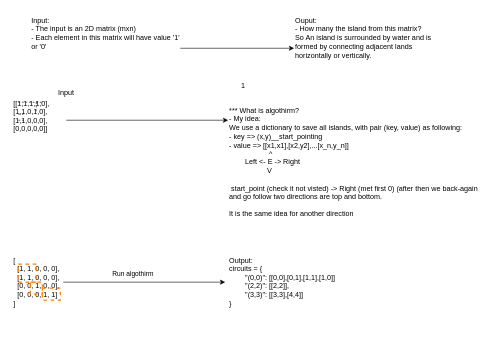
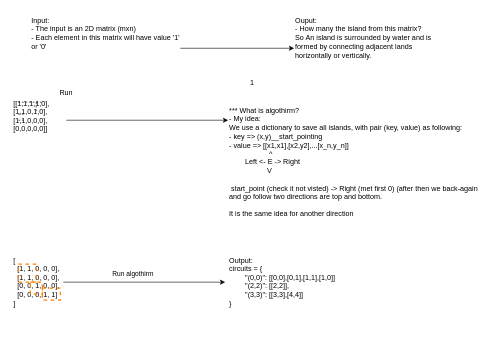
(243, 86) -> (252, 83)
(66, 93) -> (66, 93)
